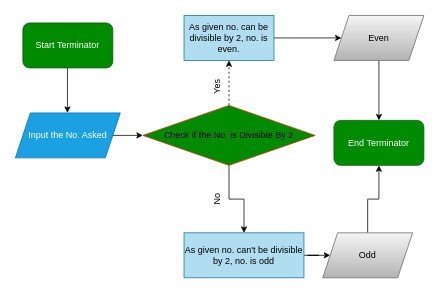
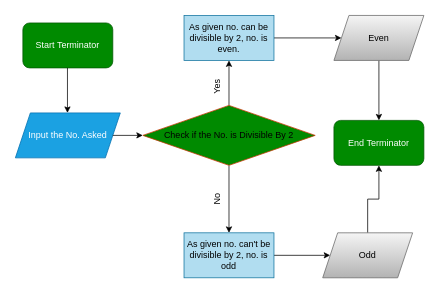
(229, 85) -> (229, 85)
(244, 255) -> (229, 255)
